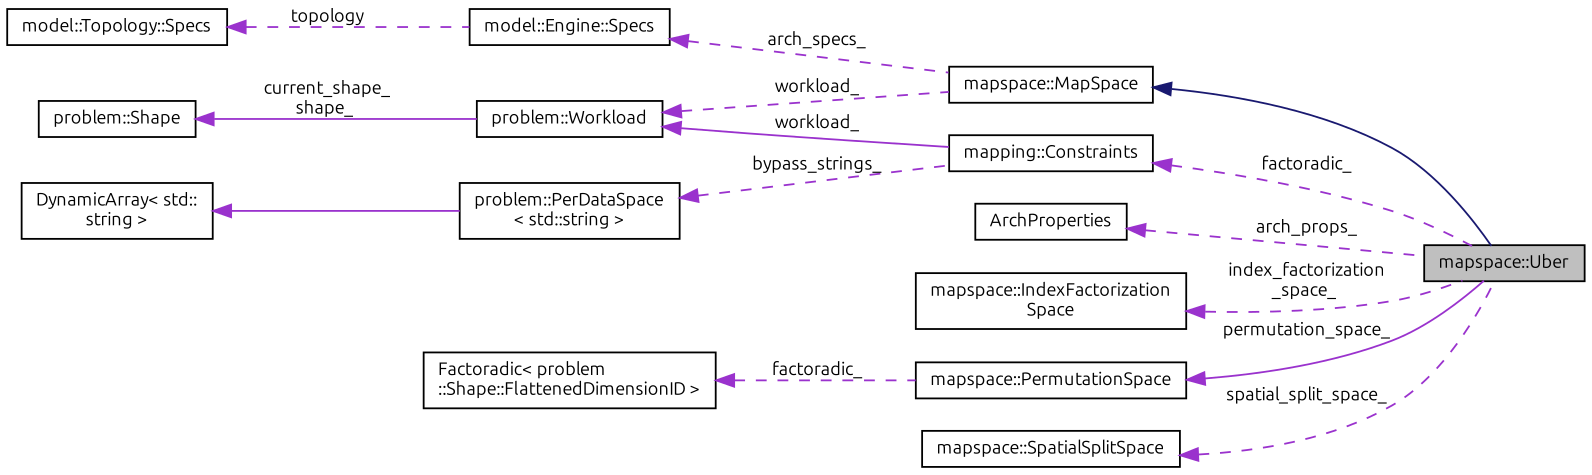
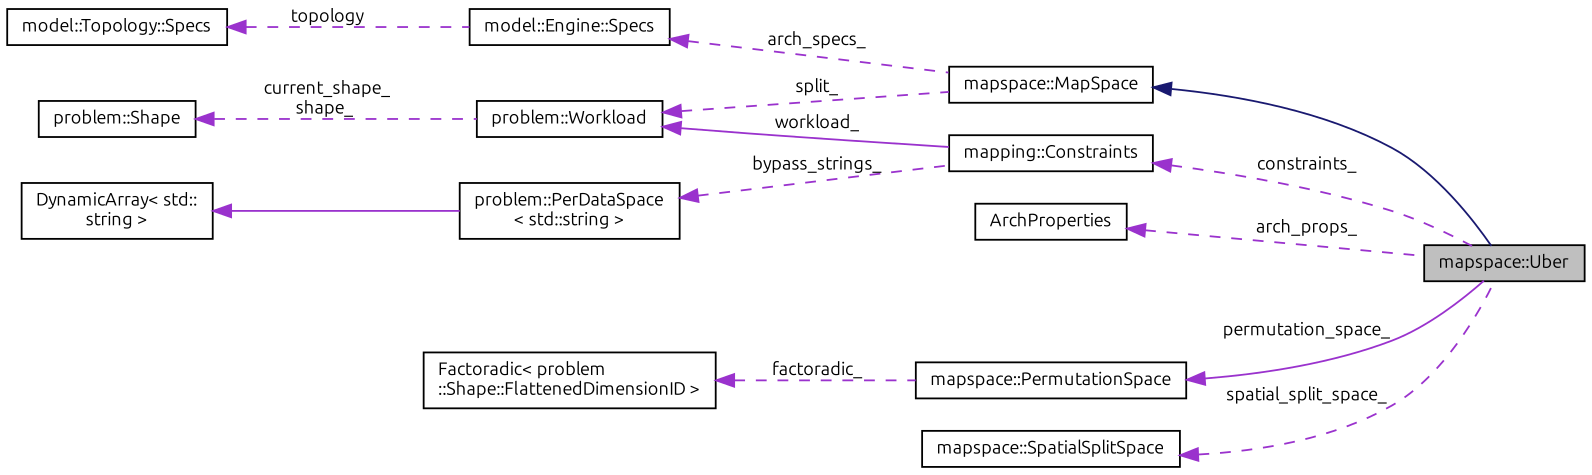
(816, 87) -> (816, 87)
(345, 119) -> (345, 119)
(1305, 165) -> (1305, 165)
(1051, 301) -> none
